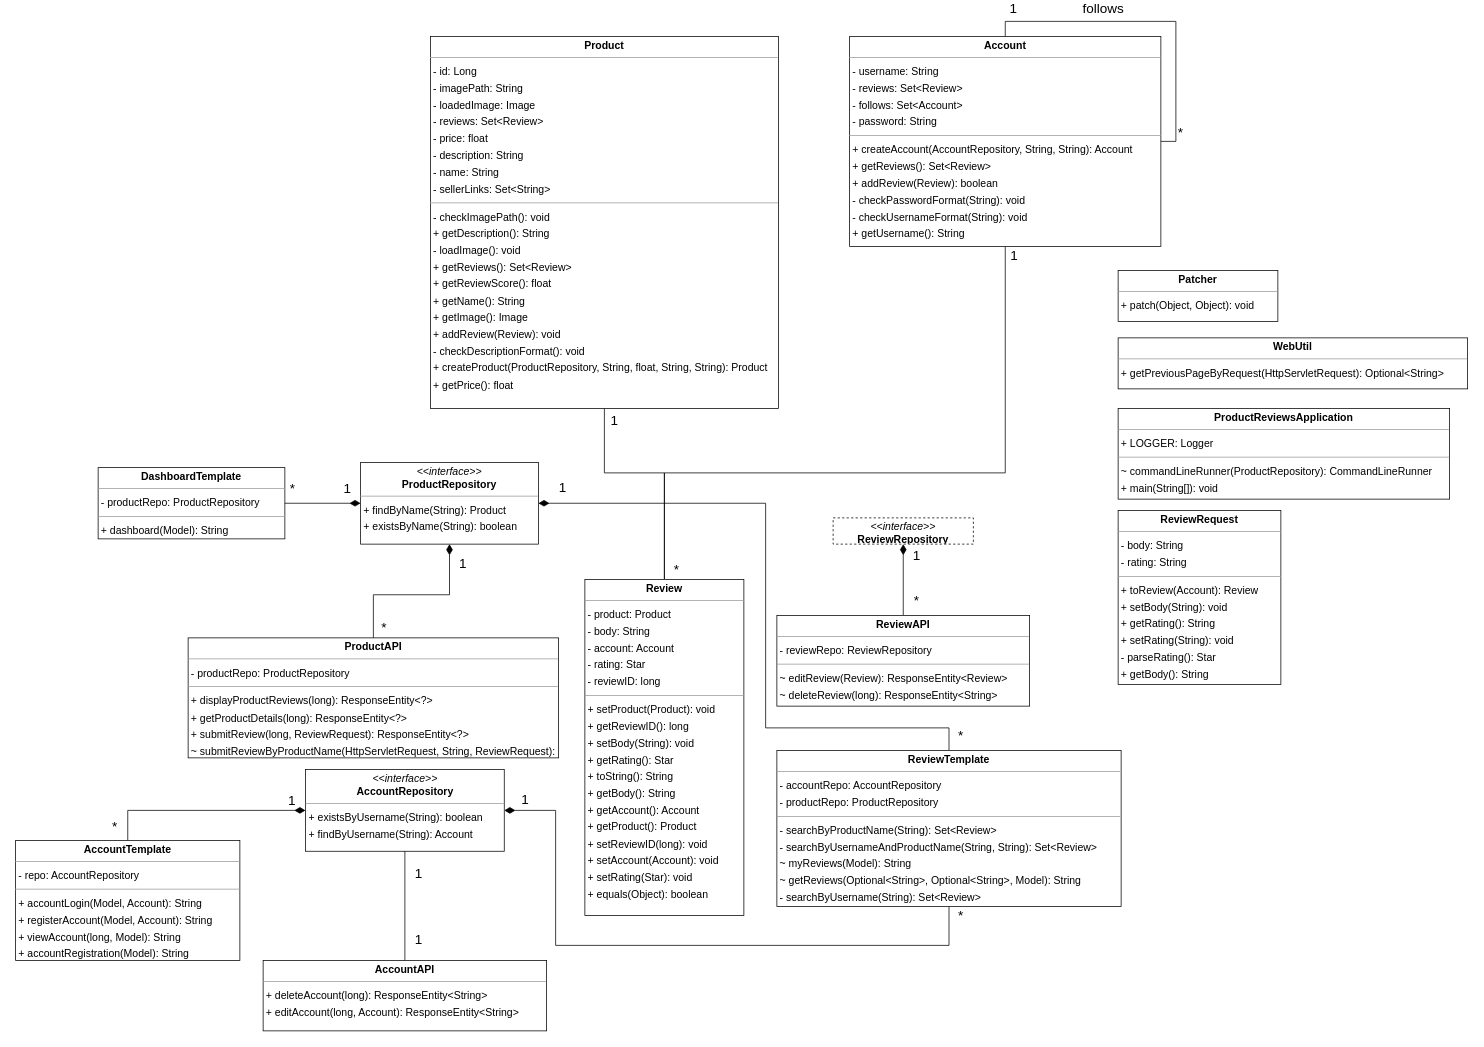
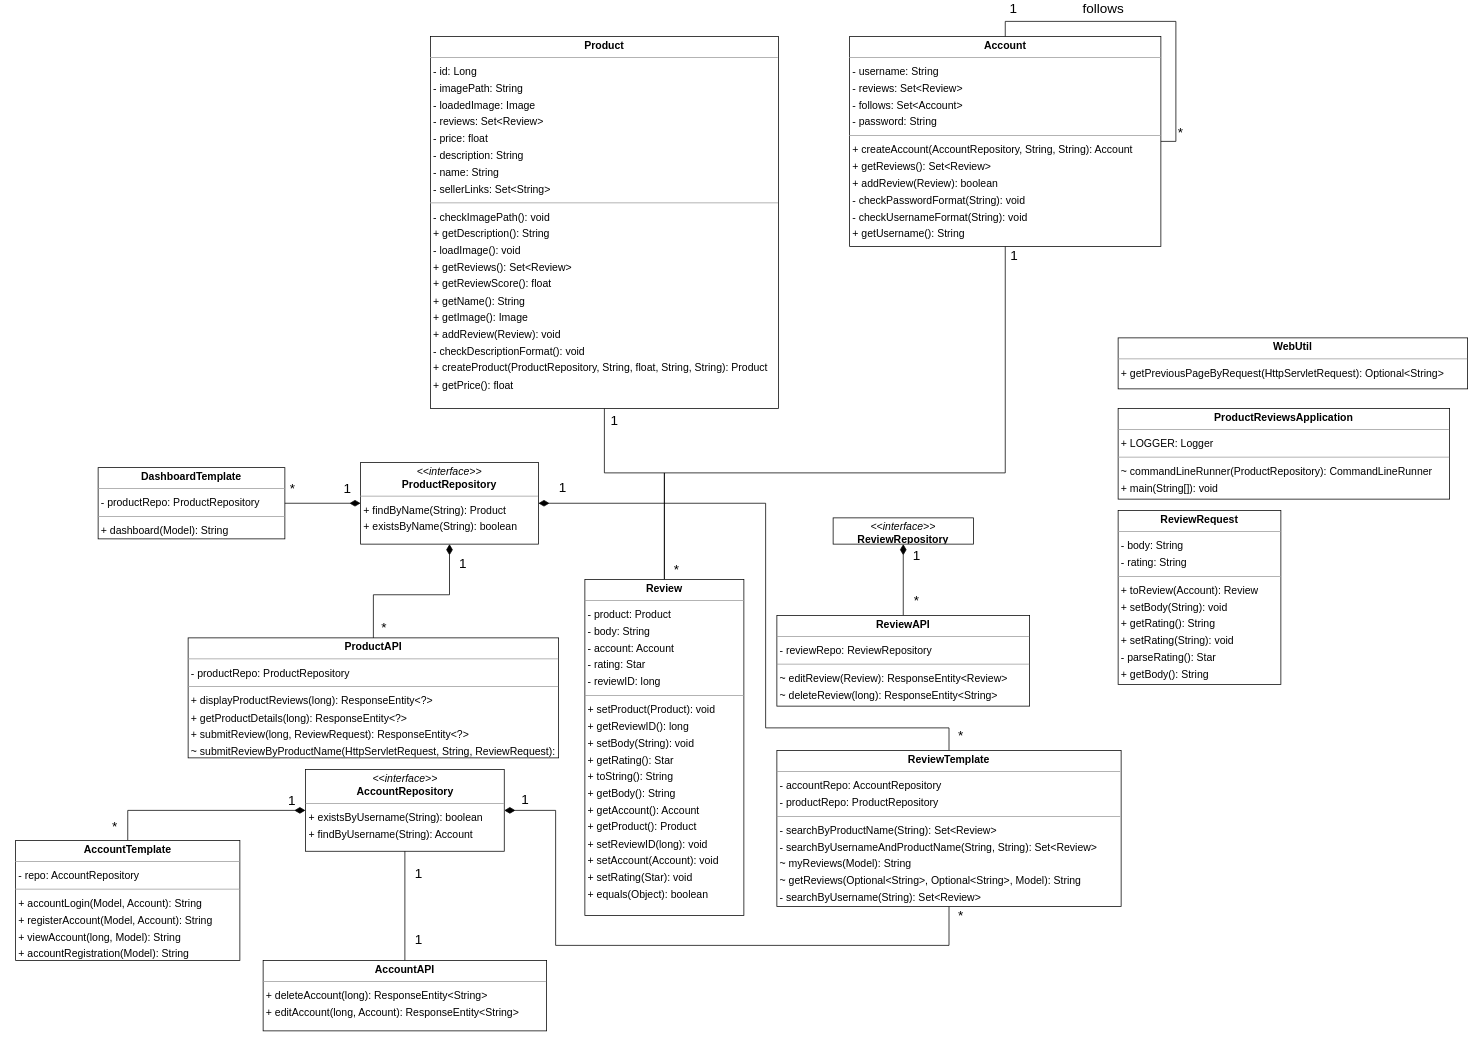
(1198, 296) -> none
(903, 531) -> (903, 531)
